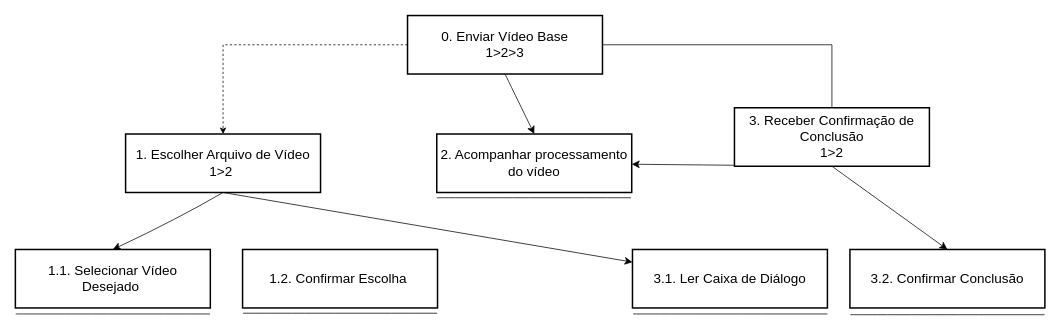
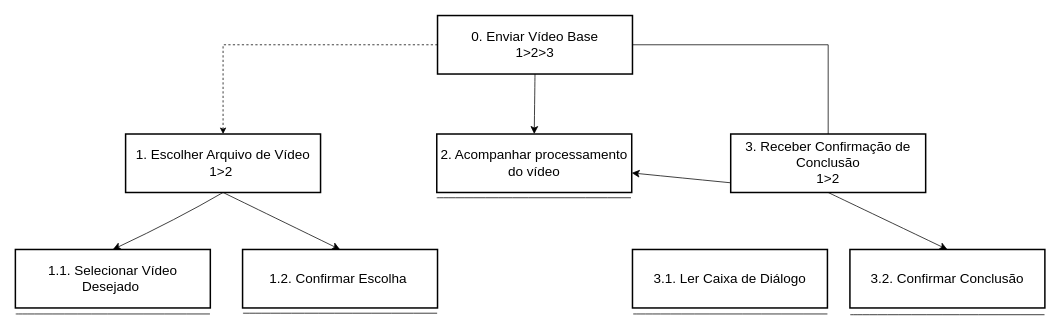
(505, 45) -> (535, 45)
(832, 137) -> (828, 163)
(426, 227) -> (281, 220)
